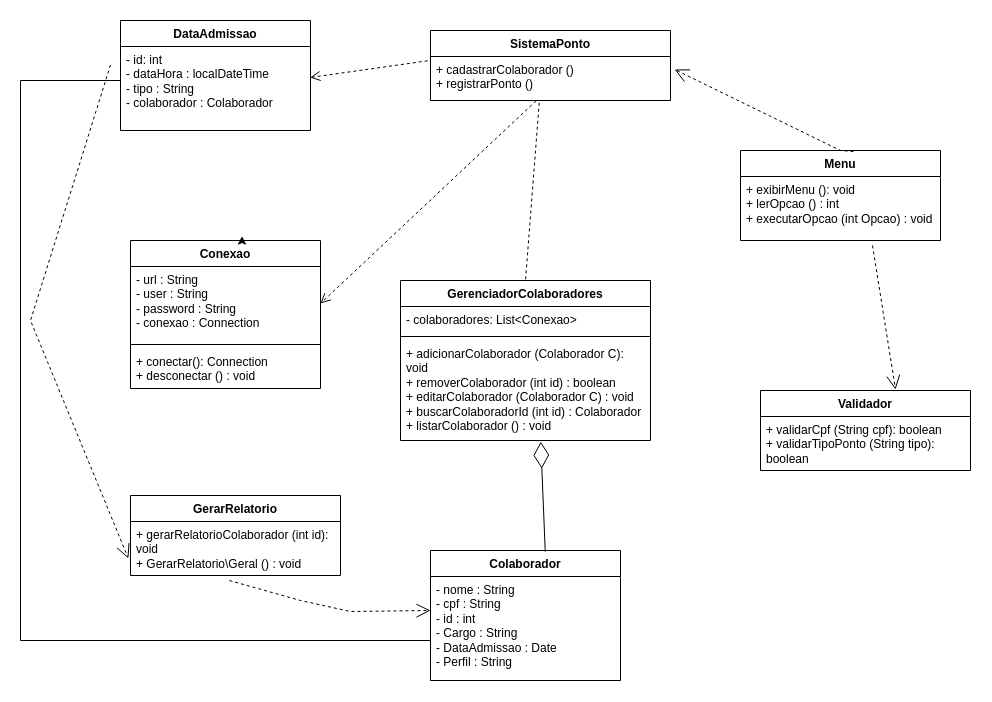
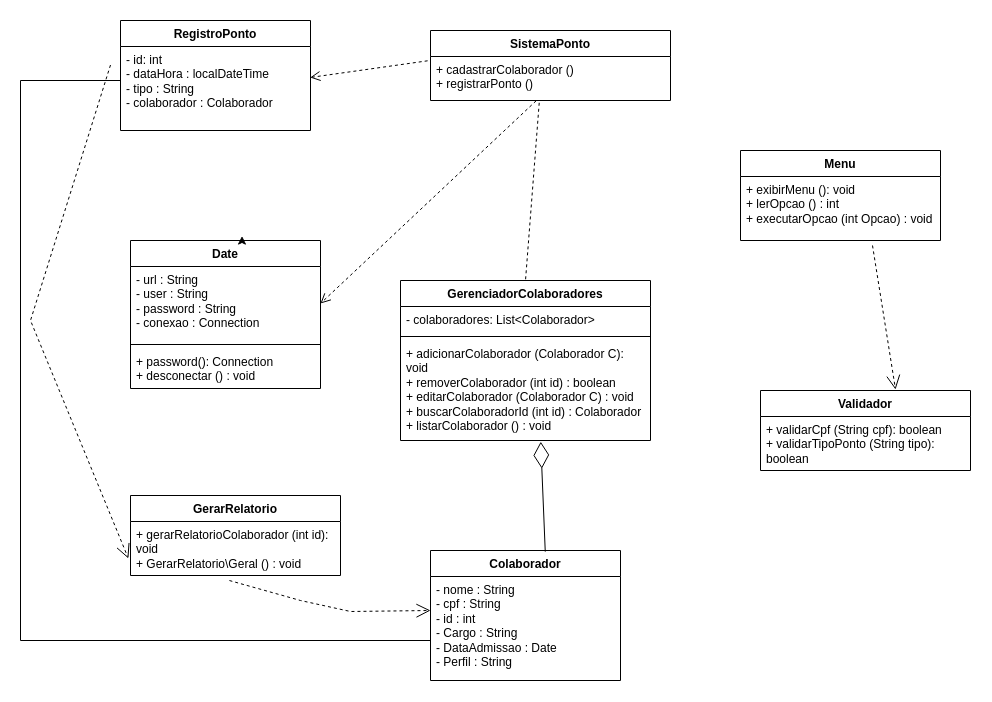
(216, 35) -> (216, 35)
(757, 110) -> none
(226, 255) -> (226, 255)
(500, 321) -> (511, 321)
(211, 370) -> (211, 370)
